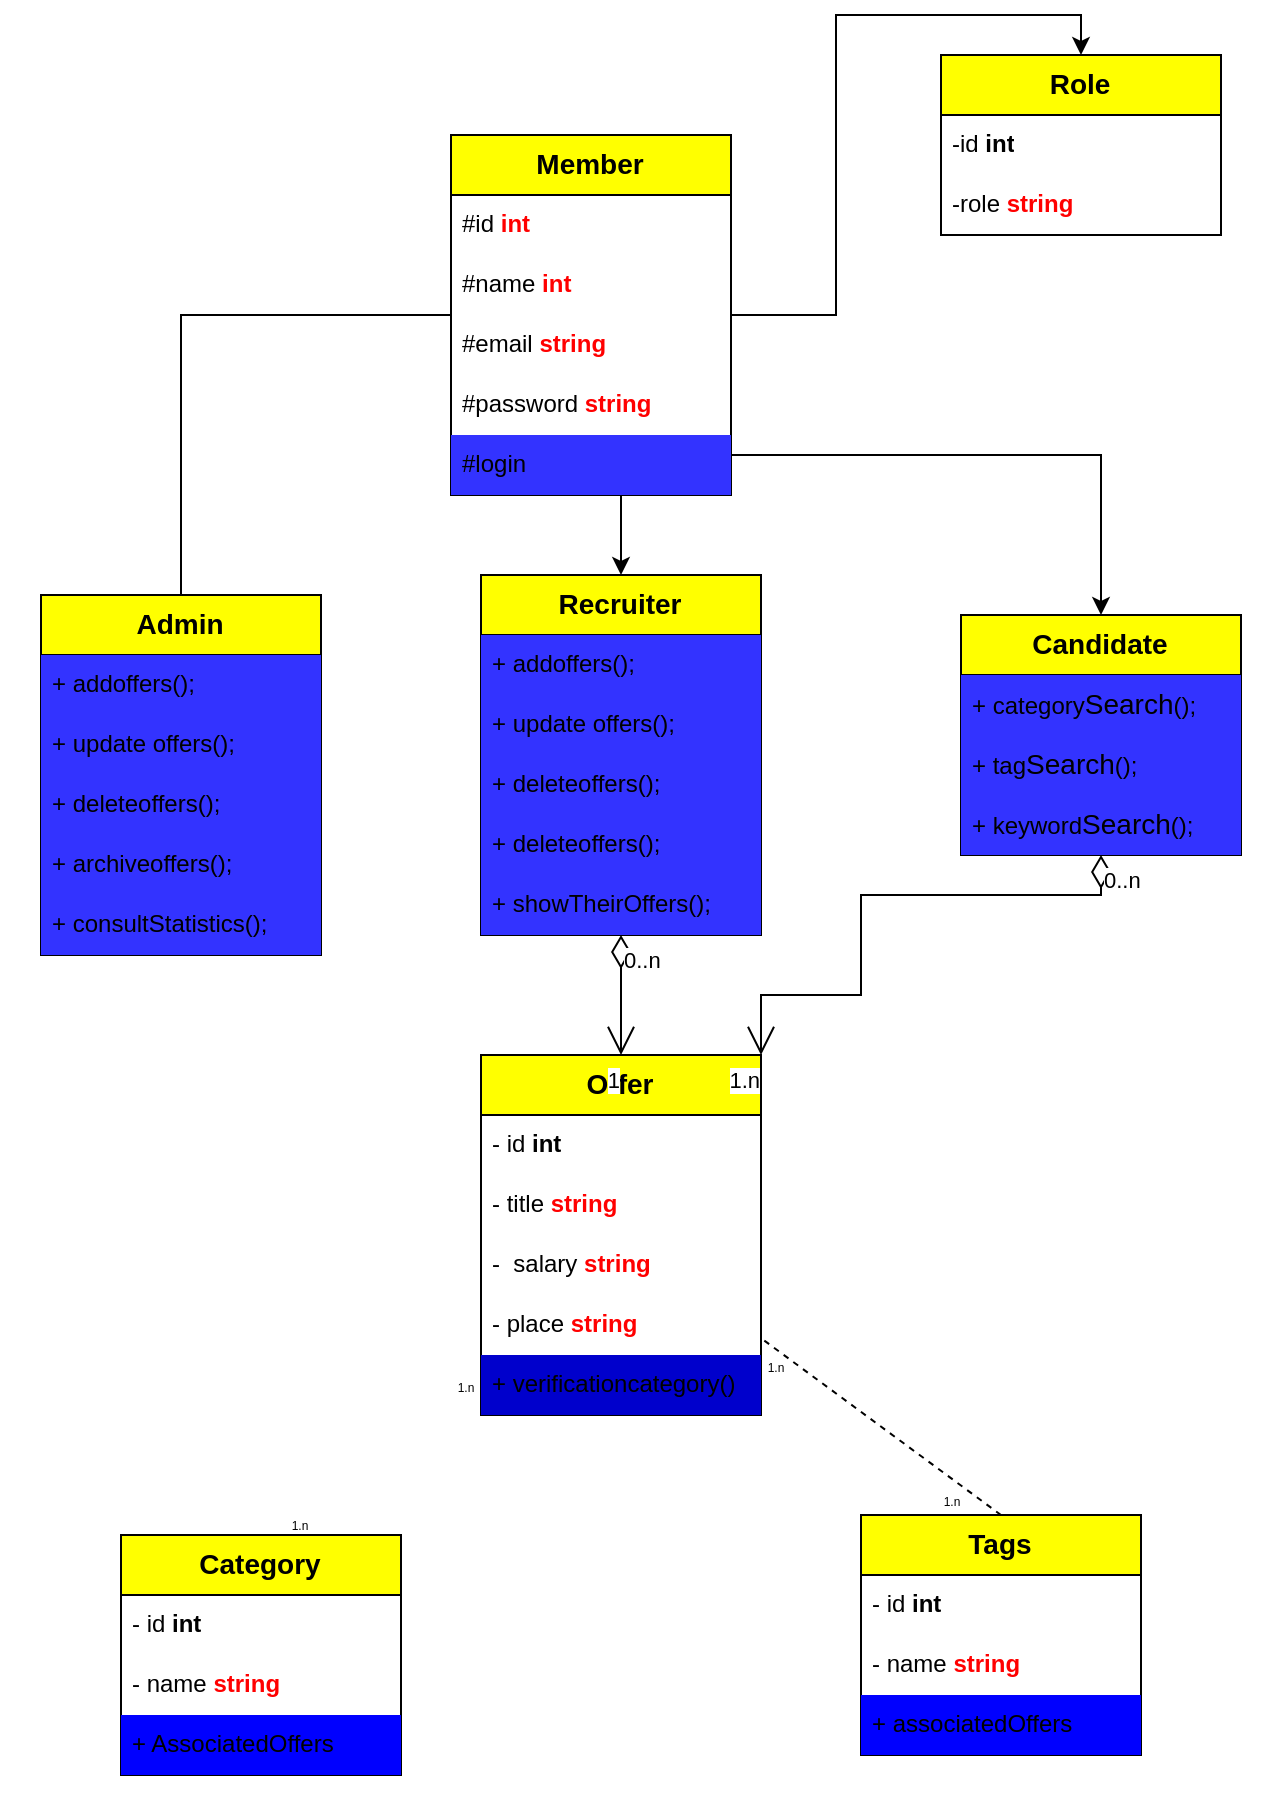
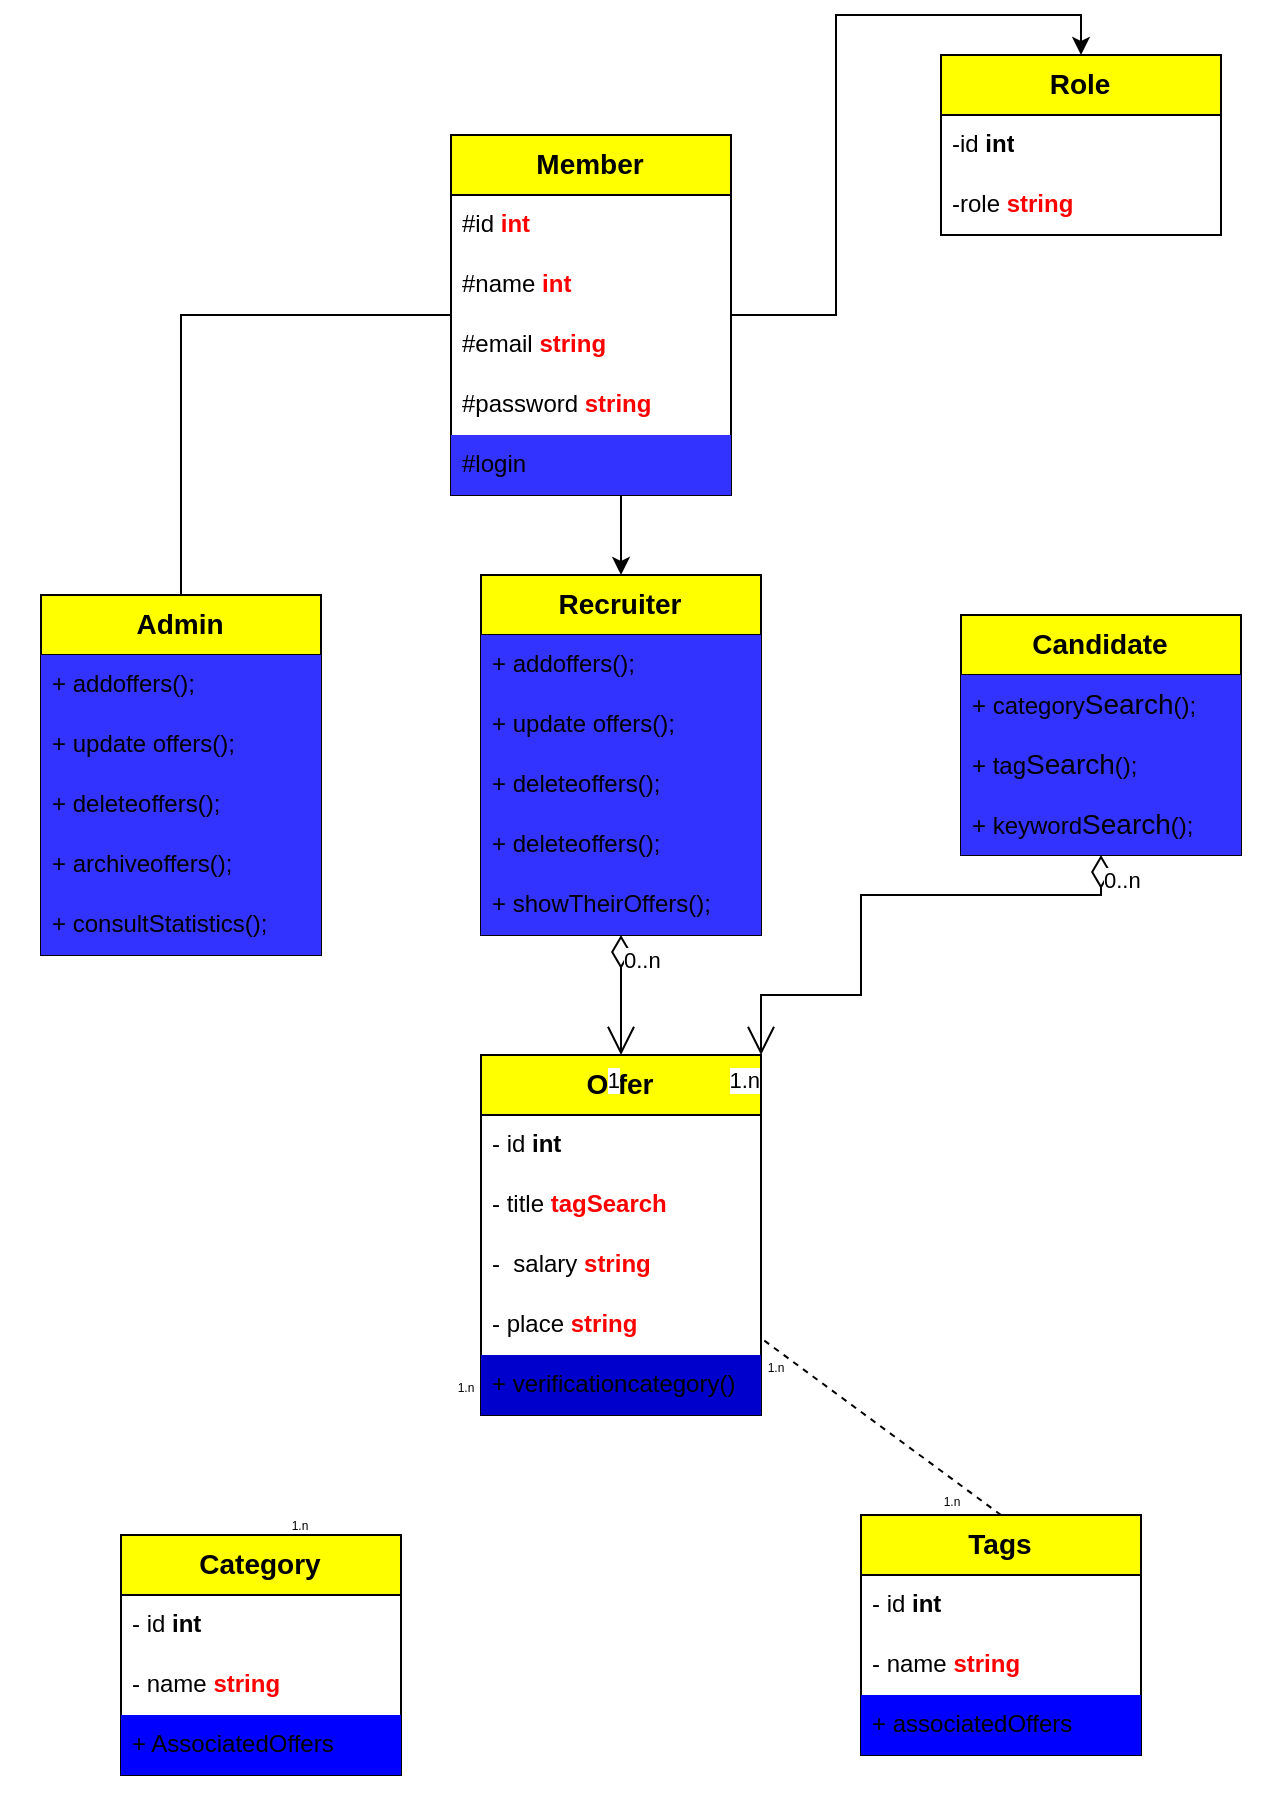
(991, 455) -> none
(575, 1205) -> (598, 1205)
